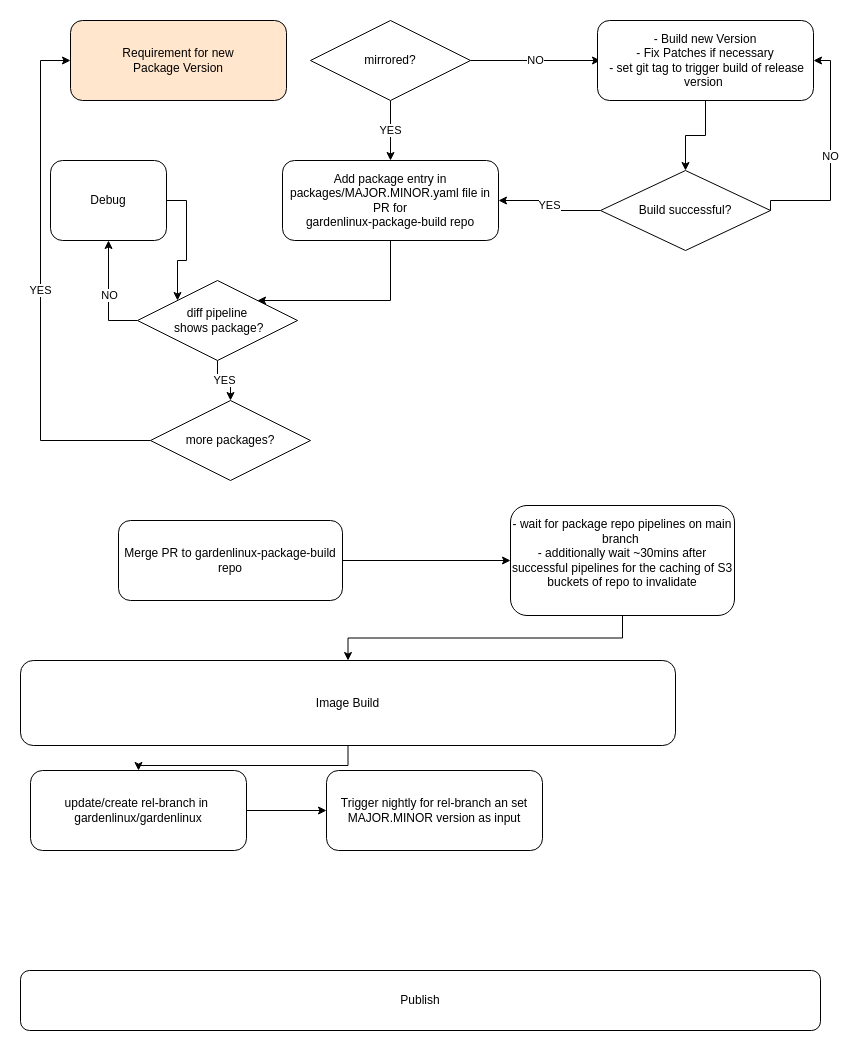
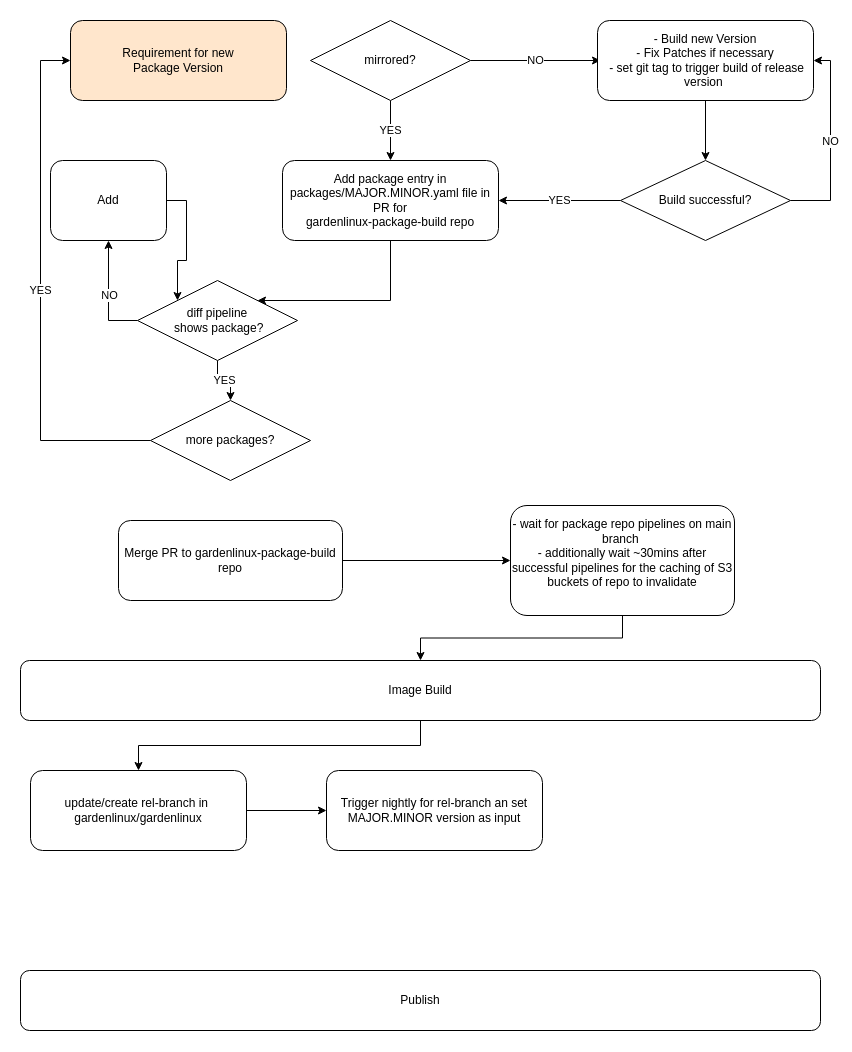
(109, 201) -> (109, 201)
(686, 211) -> (706, 201)
(348, 703) -> (421, 691)
